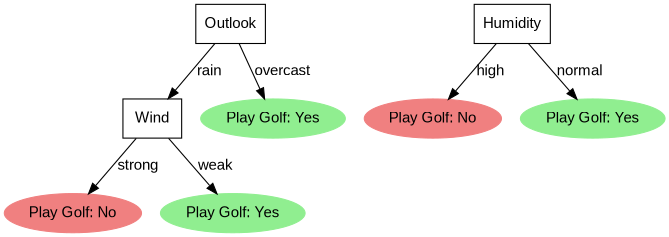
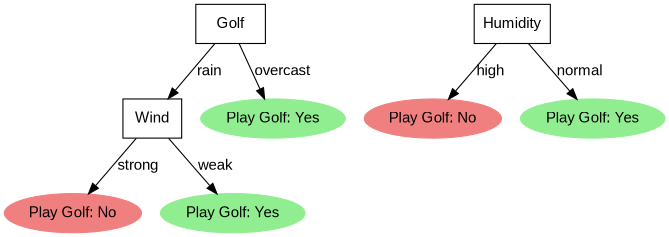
(231, 24) -> (231, 24)
